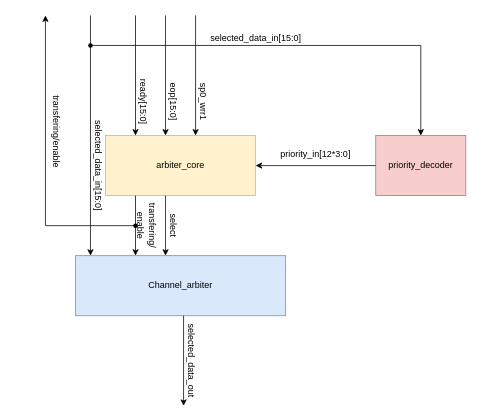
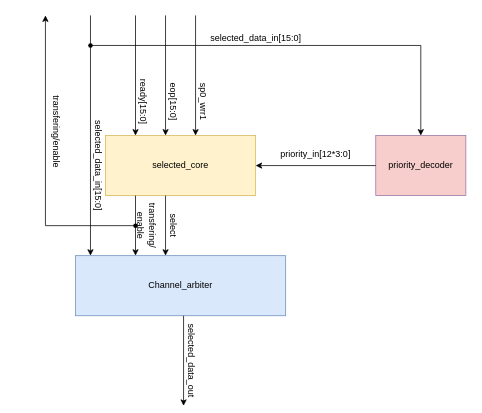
(180, 165) -> (180, 165)
